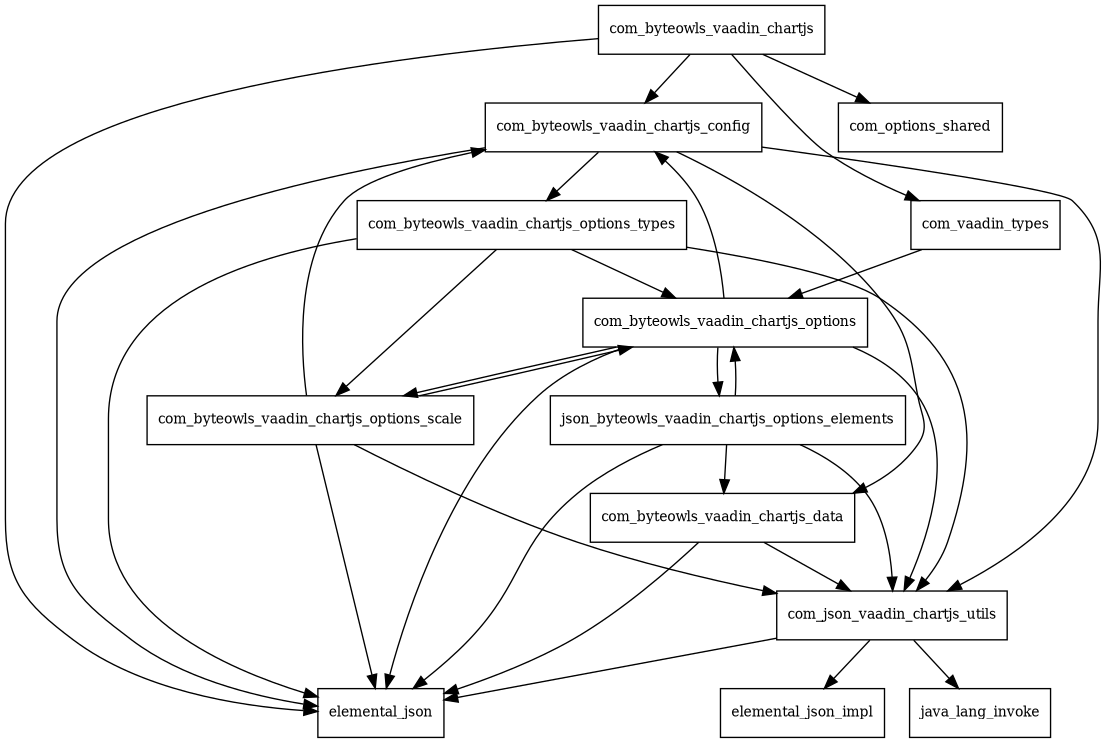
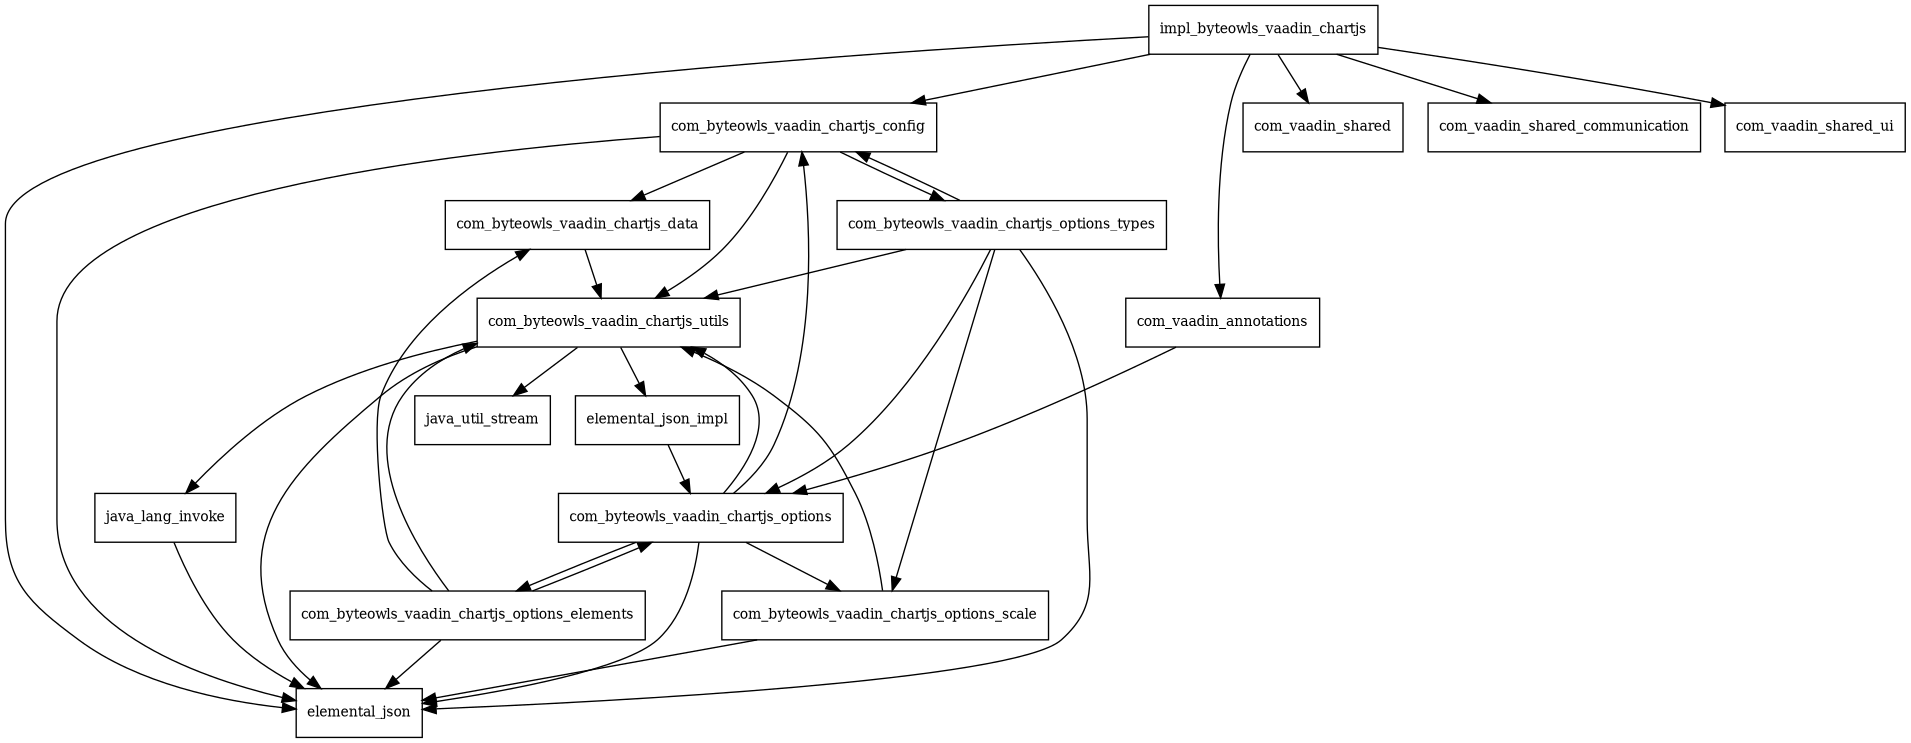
(712, 30) -> (1263, 30)
(920, 127) -> (1323, 127)
none -> (1564, 127)
none -> (1815, 127)
(985, 225) -> (1223, 323)
(326, 228) -> (915, 179)
(519, 373) -> (676, 463)
none -> (483, 420)
(728, 420) -> (468, 615)
(892, 615) -> (609, 323)
(587, 631) -> (219, 624)
